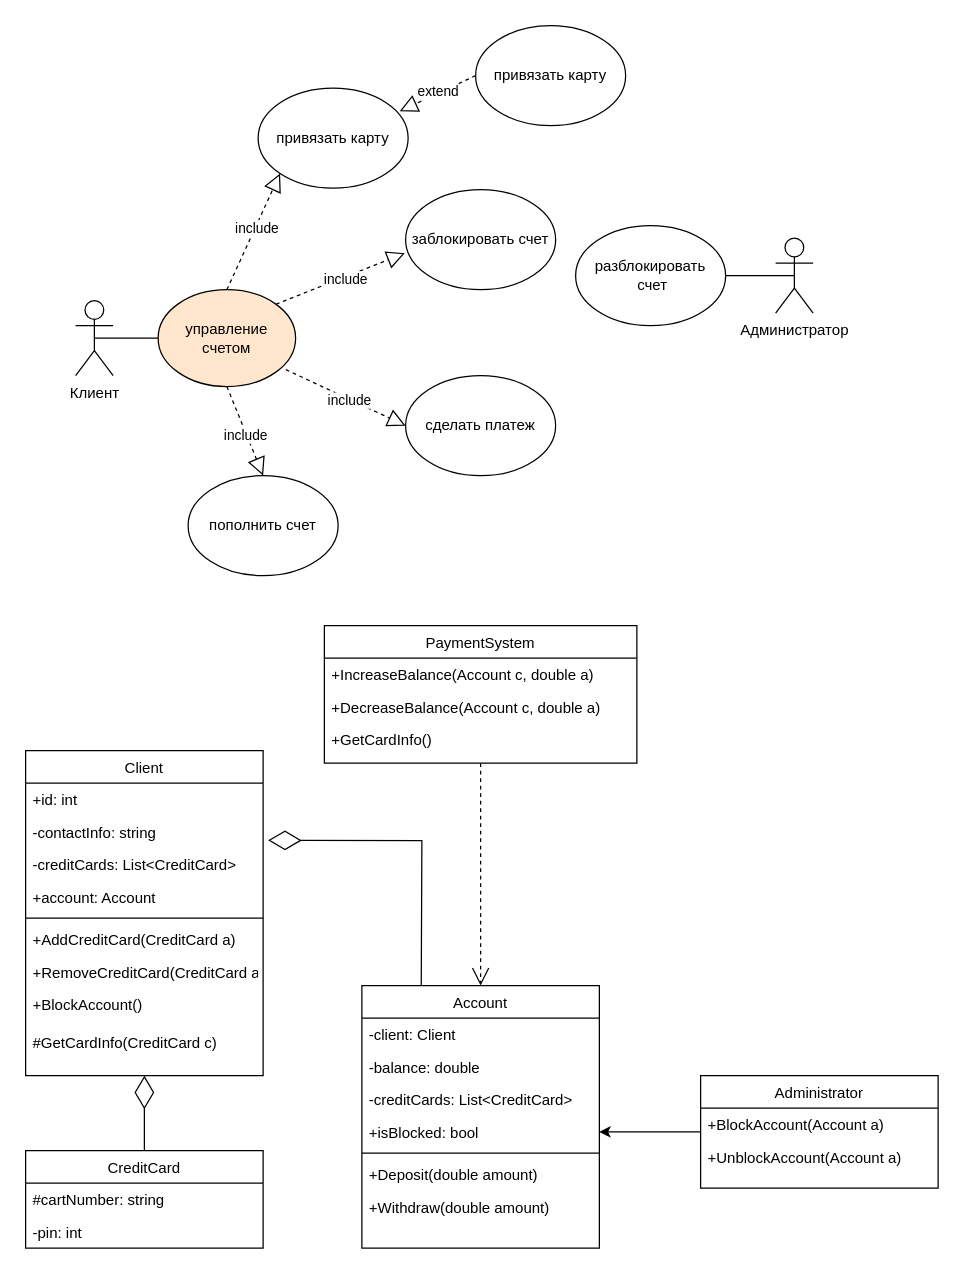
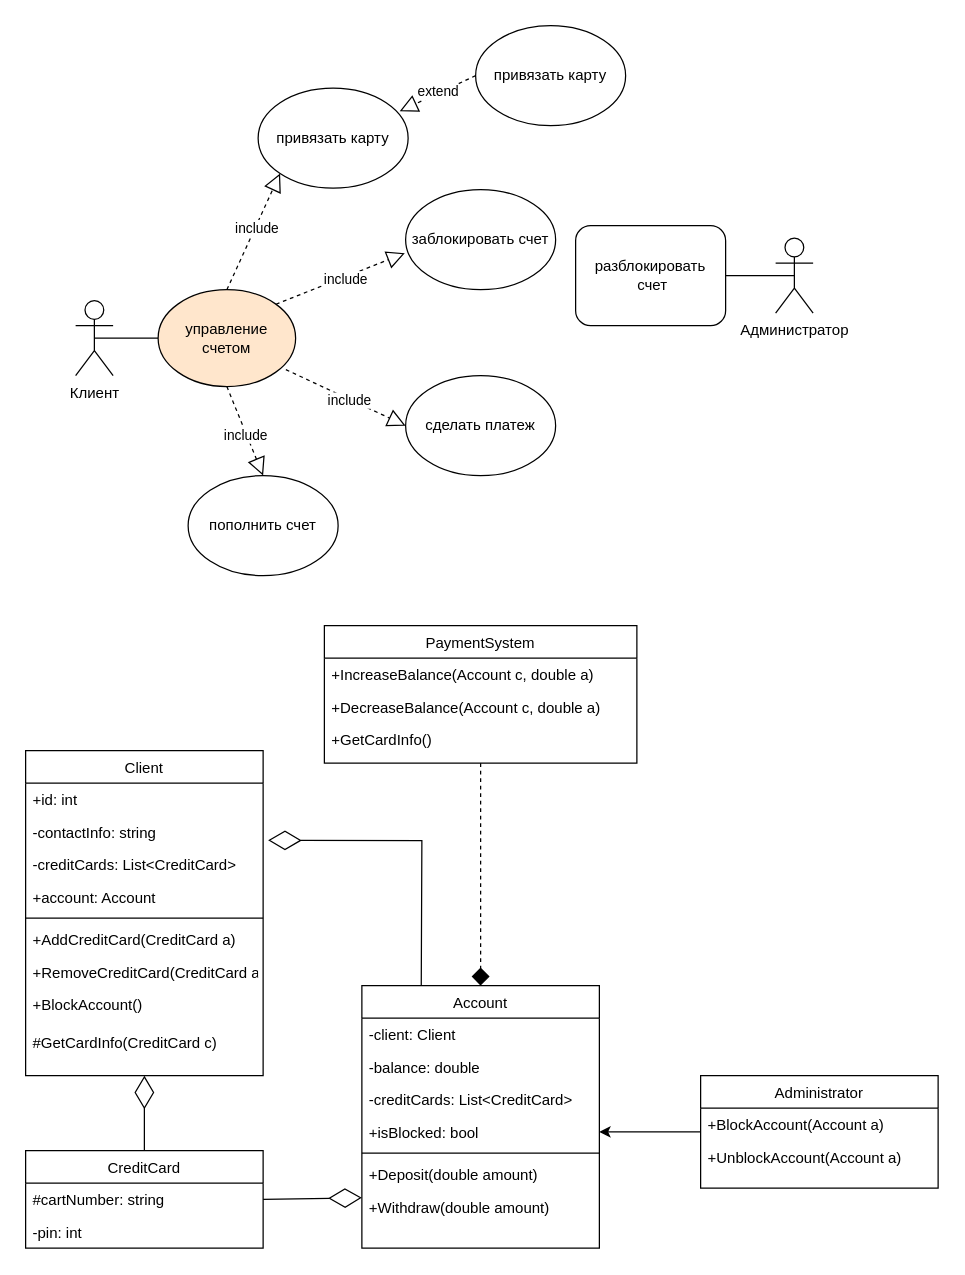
(651, 276) -> (651, 276)
(481, 975) -> (481, 967)
none -> (297, 1199)
